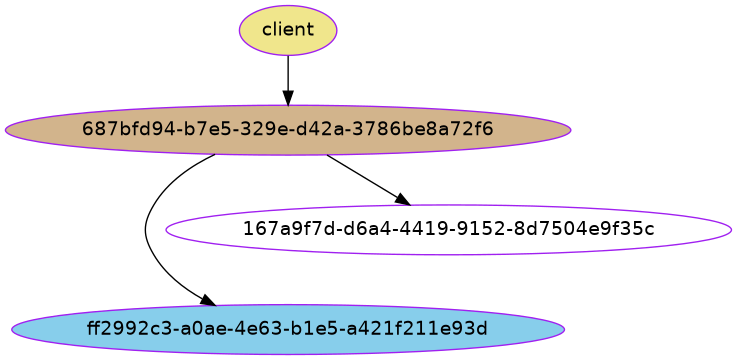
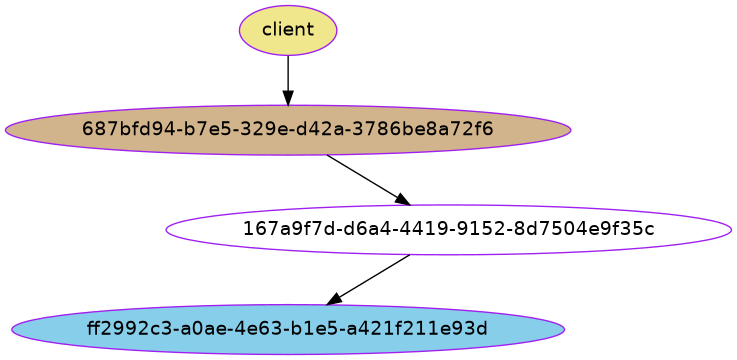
(146, 223) -> (375, 276)
